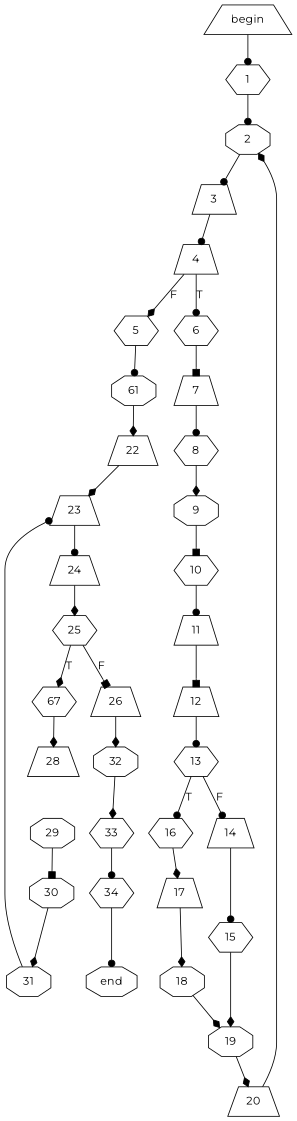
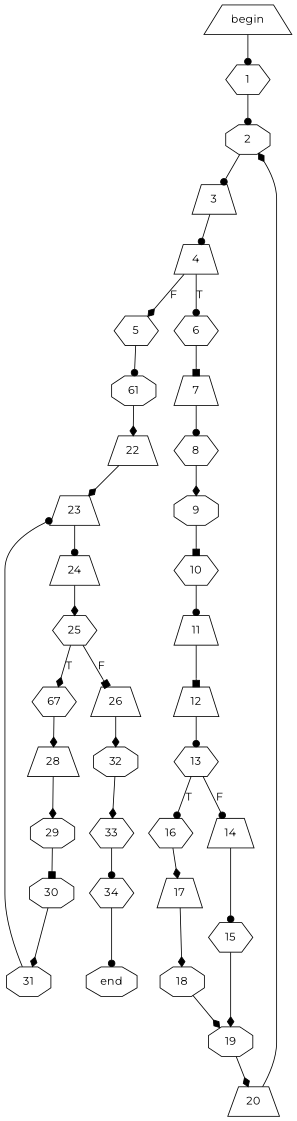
none -> (53, 793)
